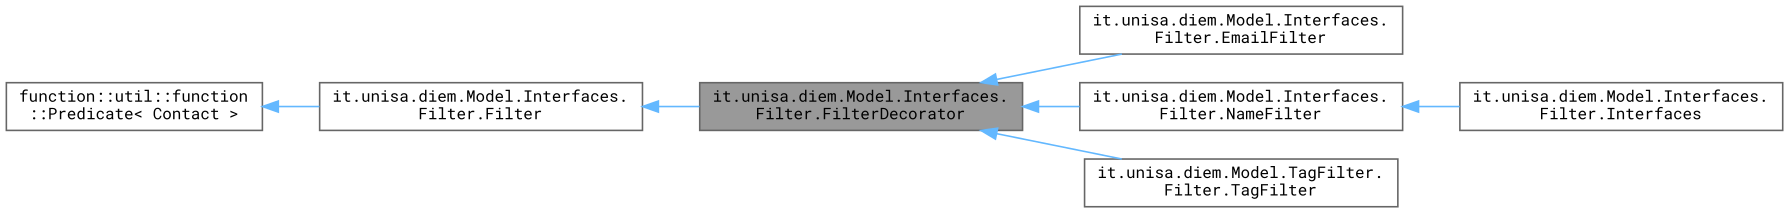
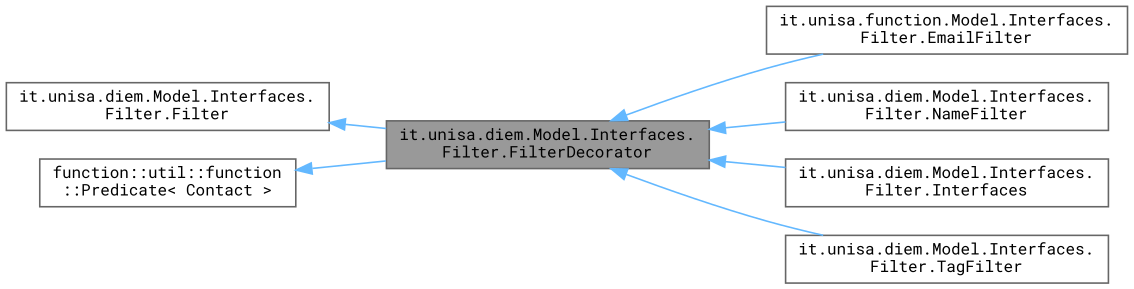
(1241, 30) -> (947, 30)
(299, 107) -> (349, 165)
(1439, 107) -> (755, 165)
(1241, 183) -> (947, 259)
